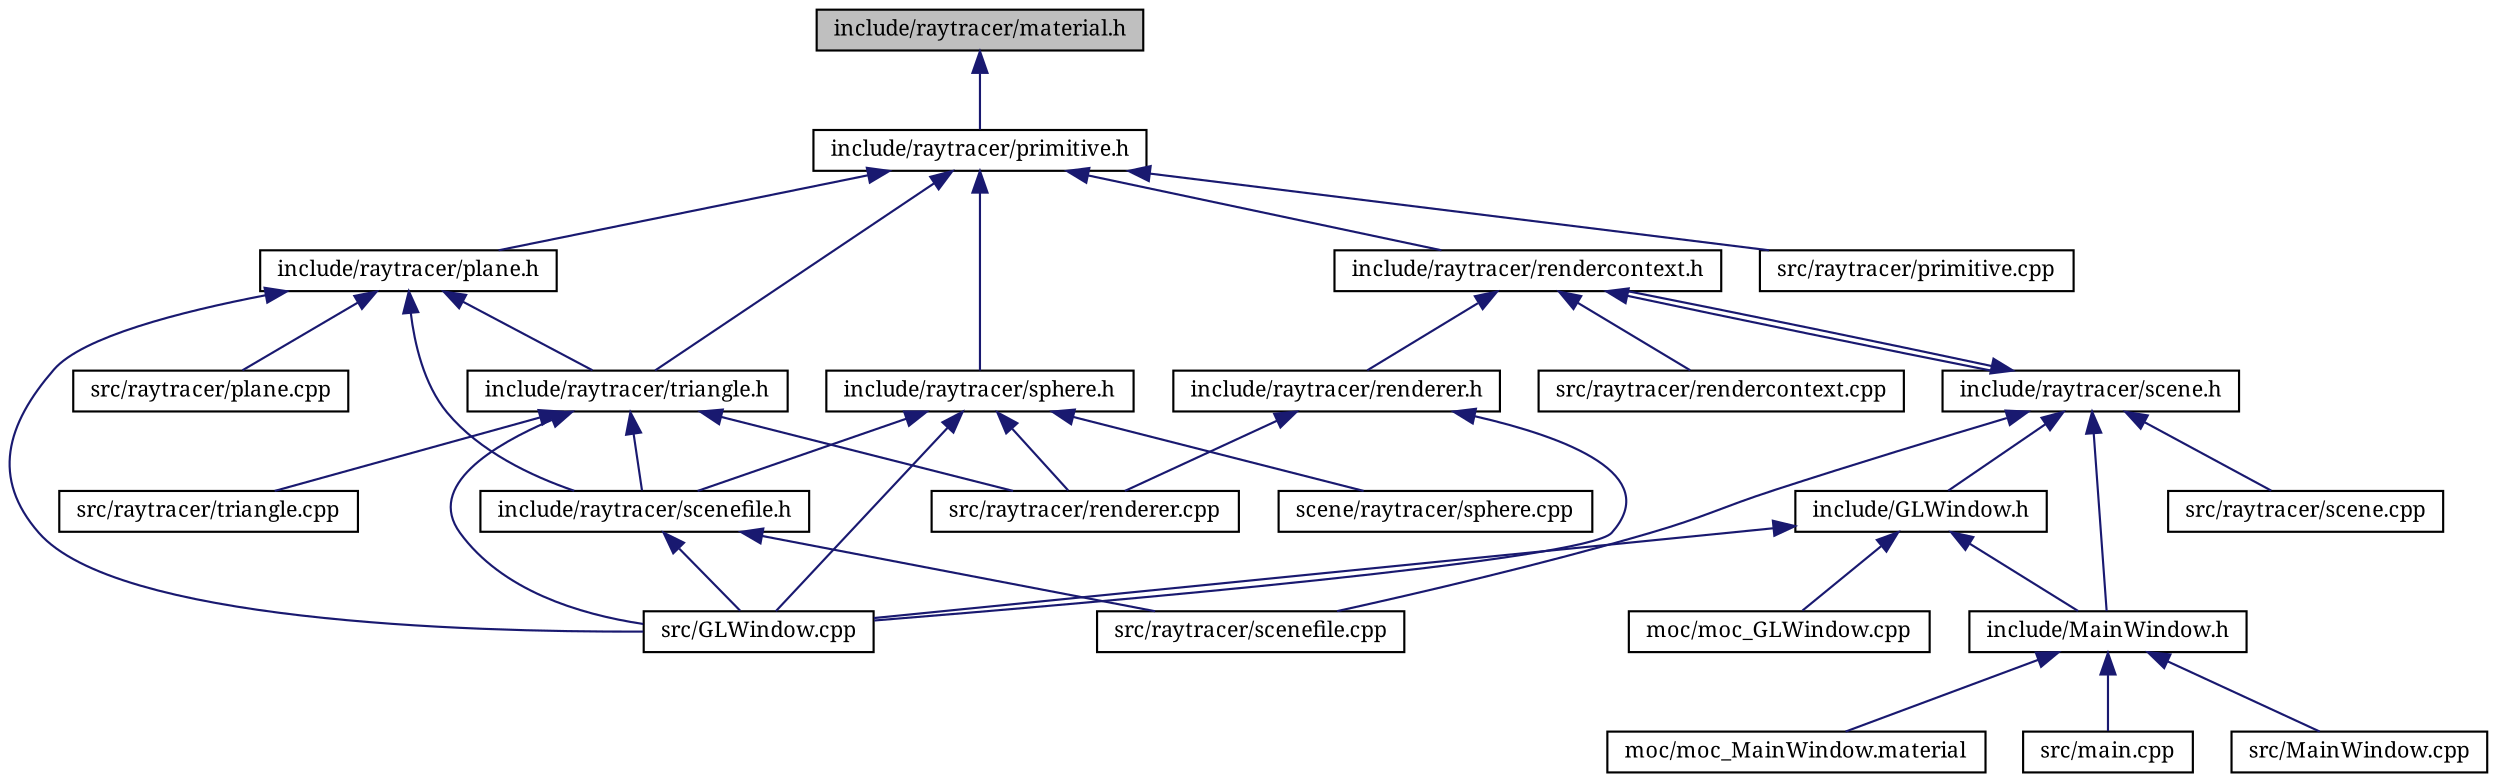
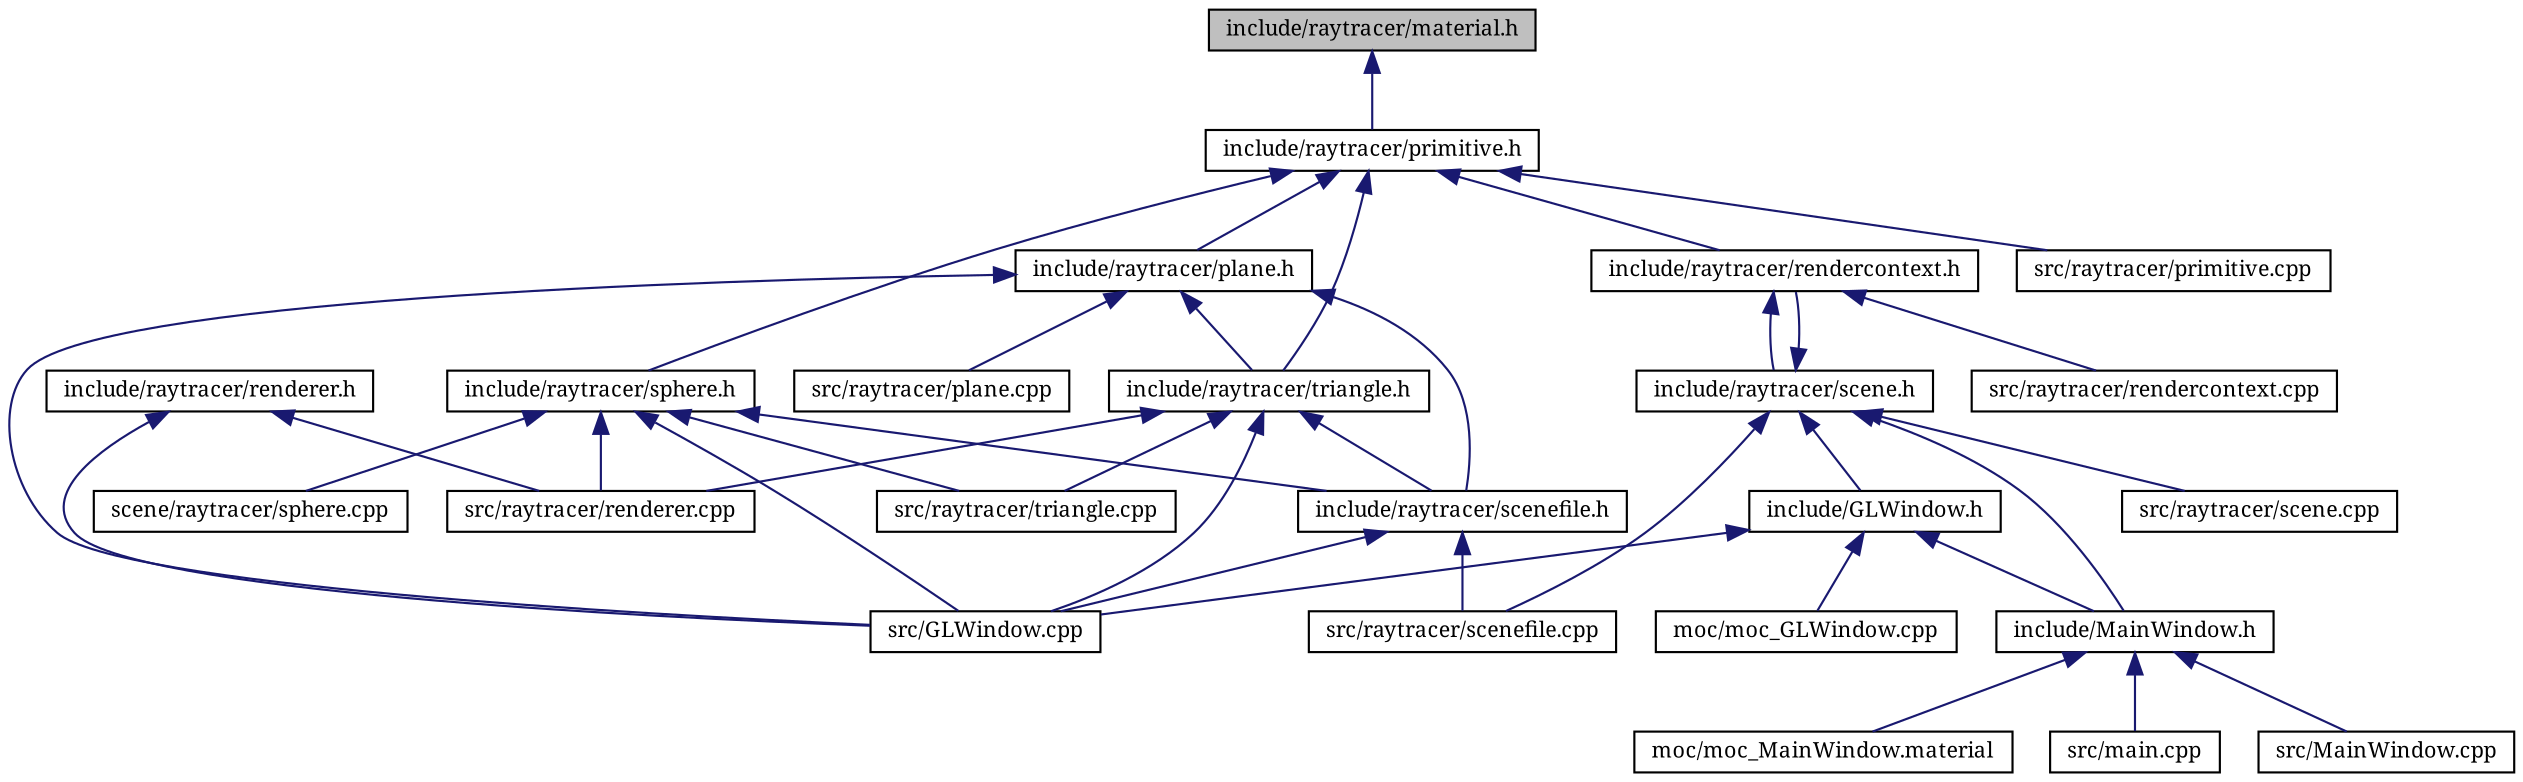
(1423, 337) -> none
none -> (825, 454)
